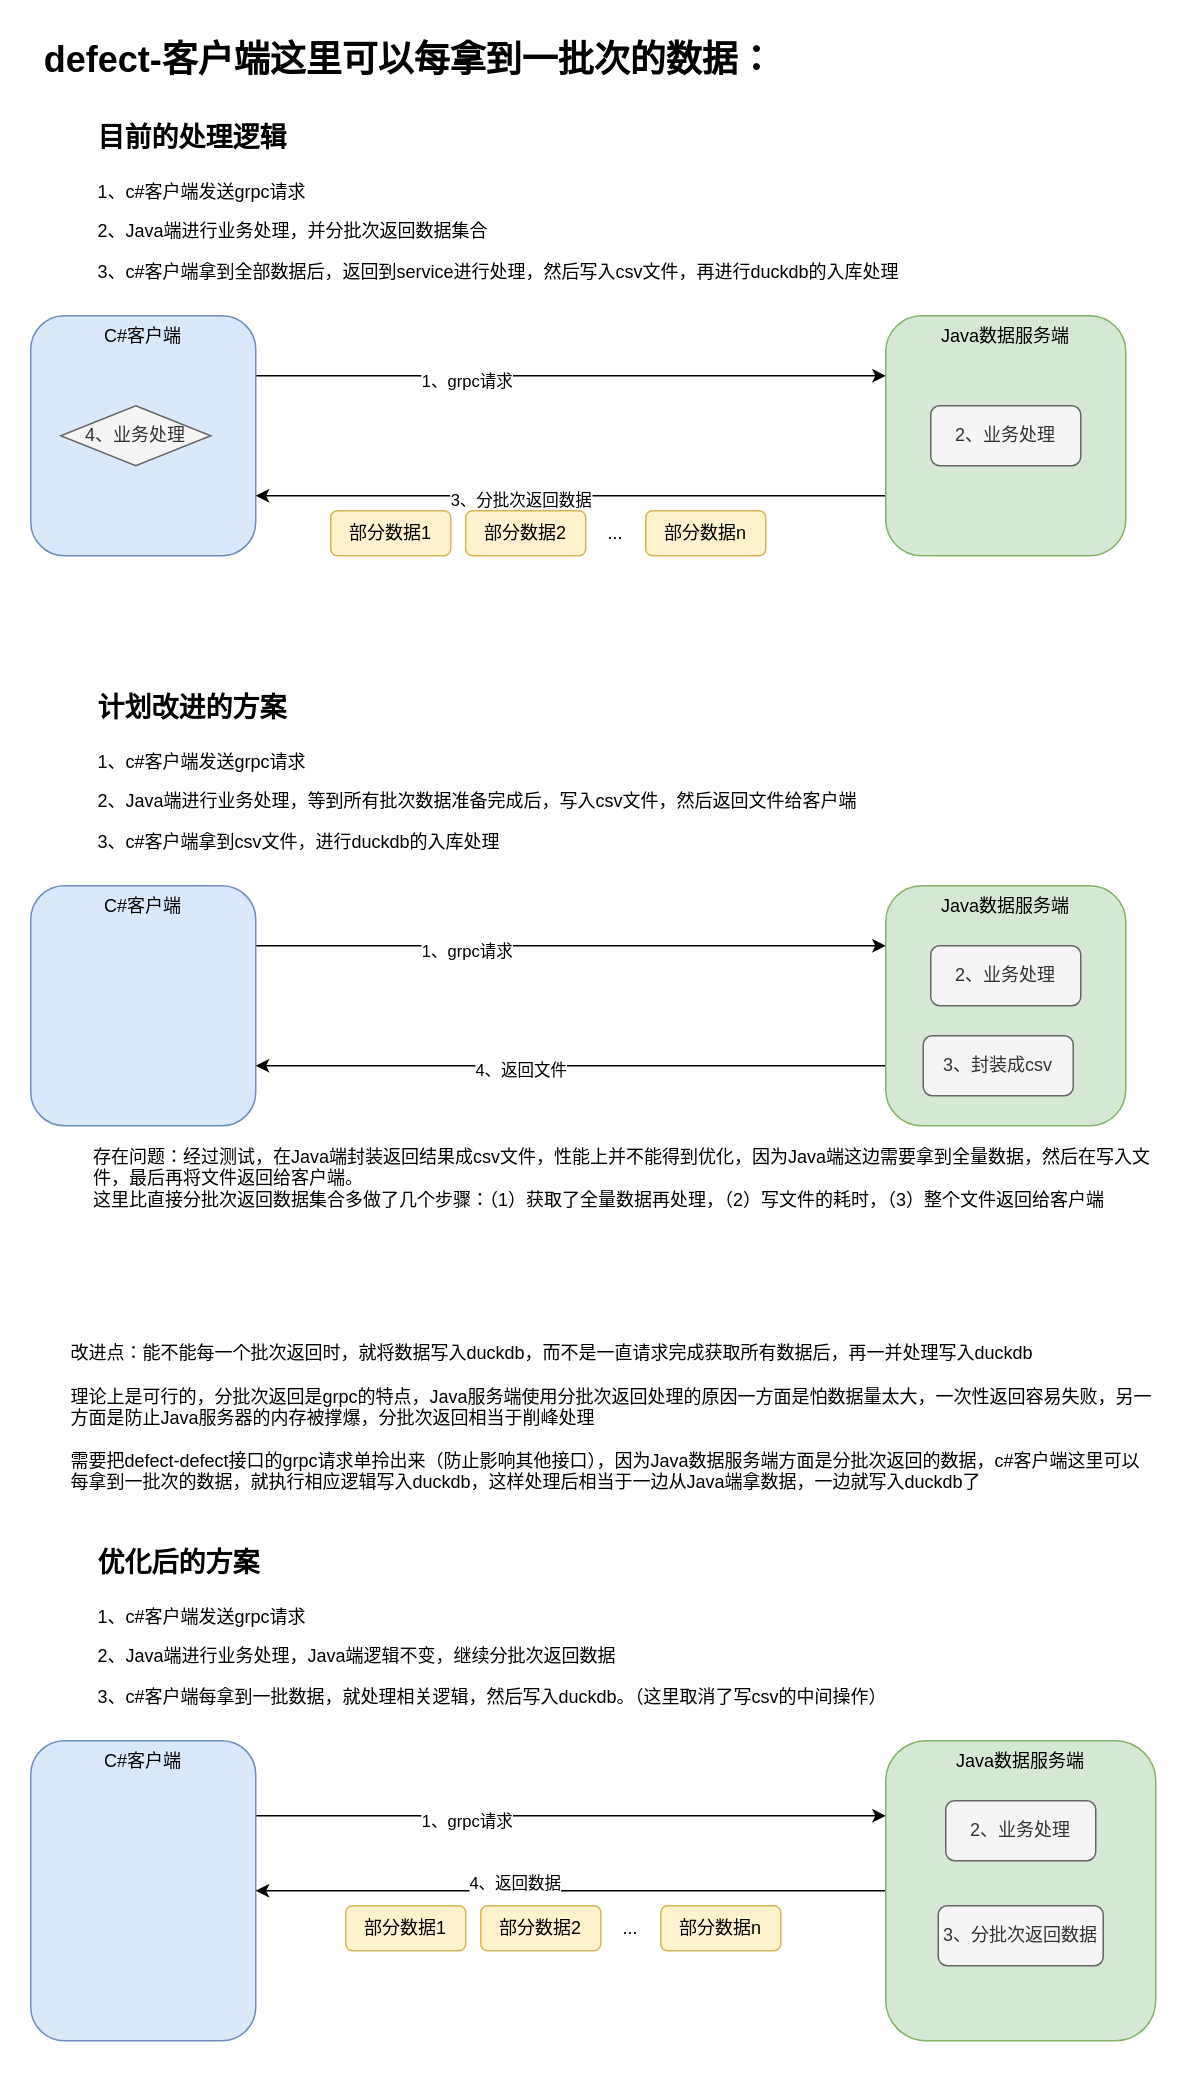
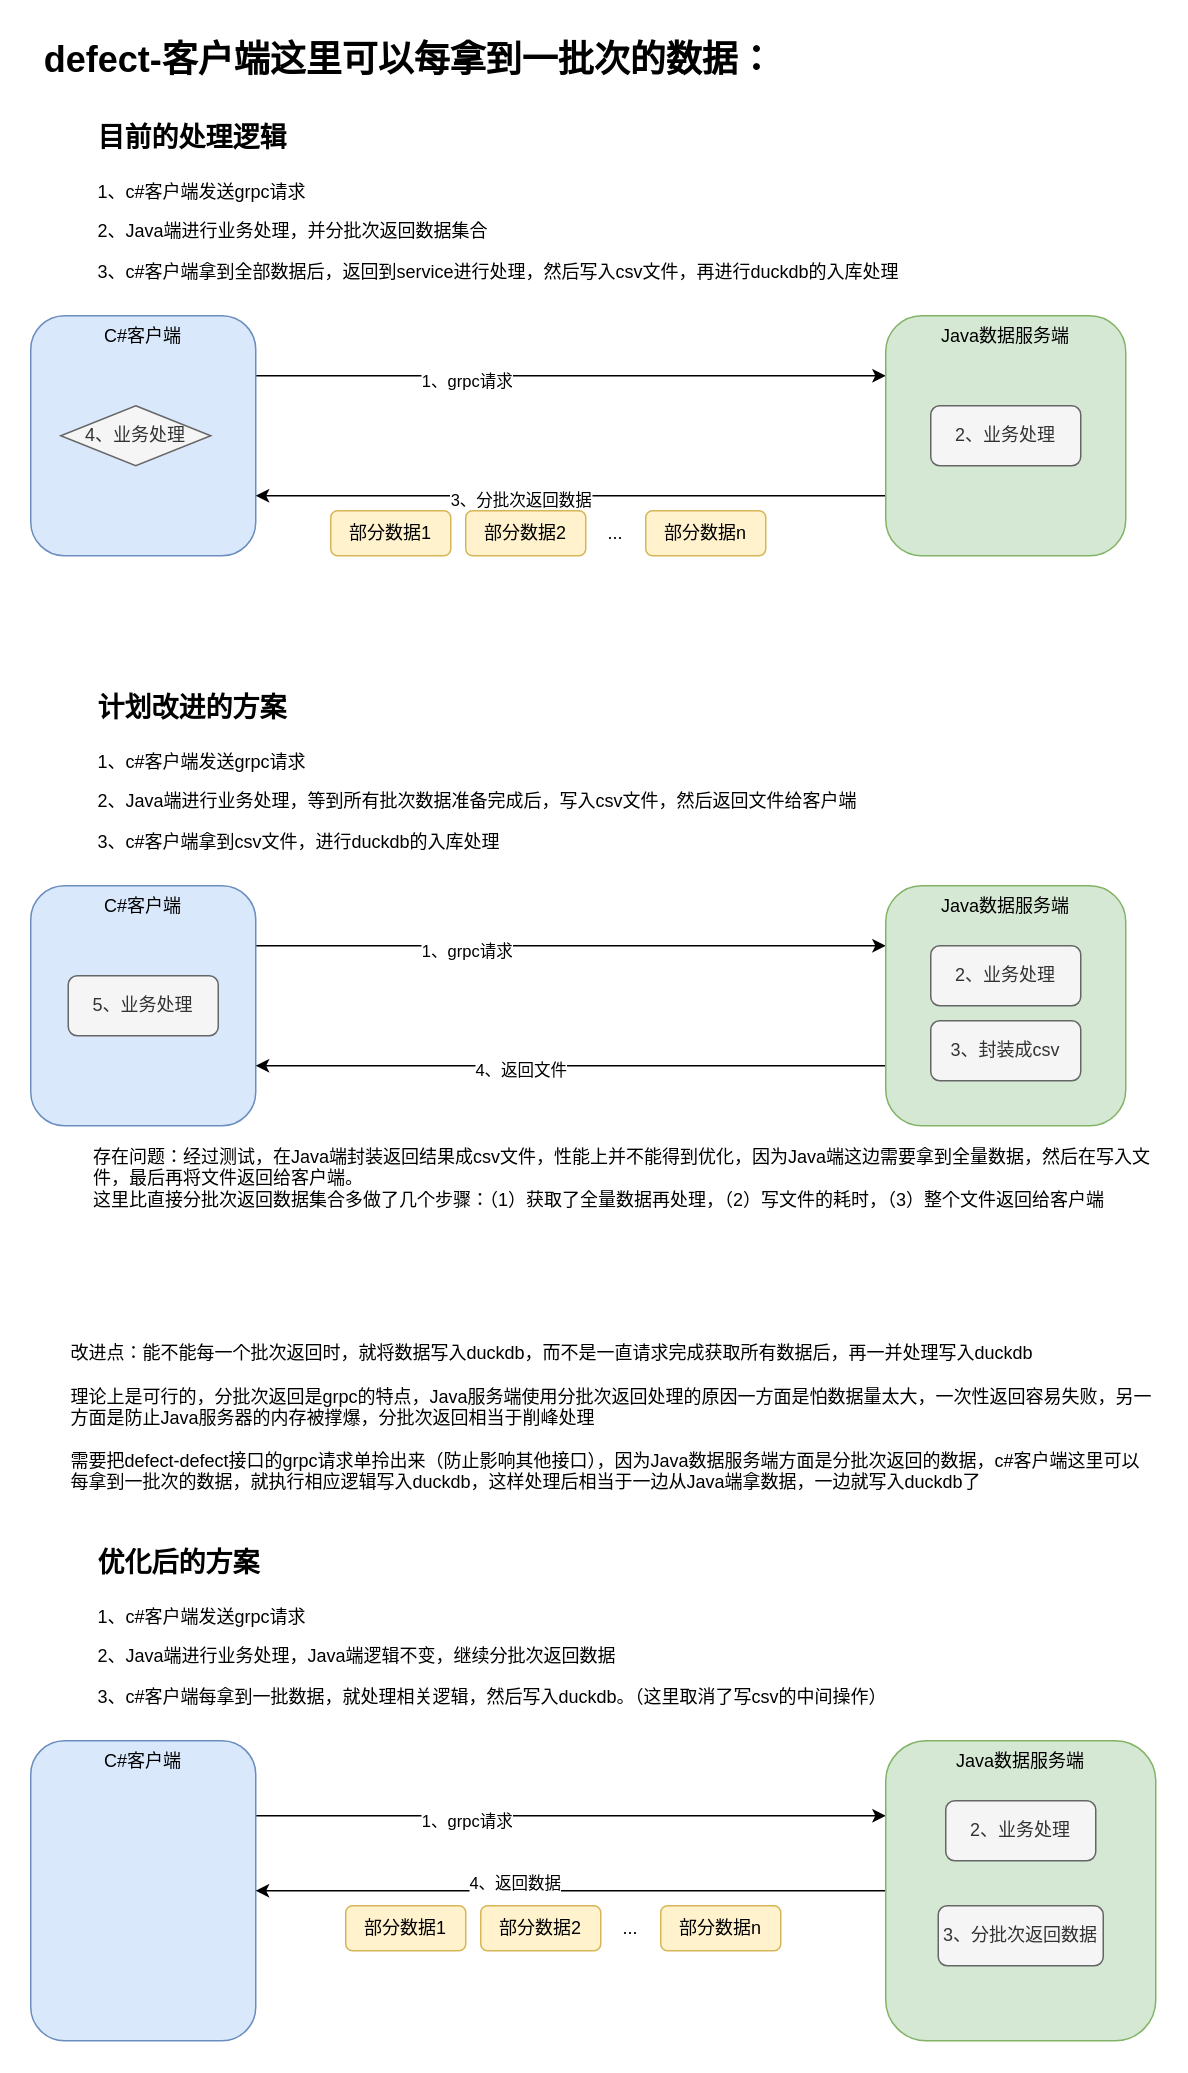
none -> (143, 1006)
(998, 1066) -> (1006, 1051)
